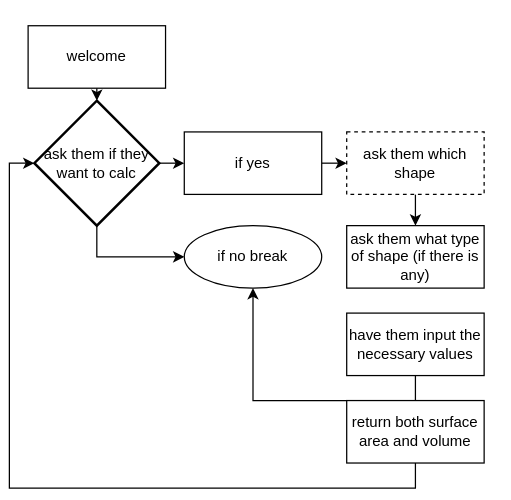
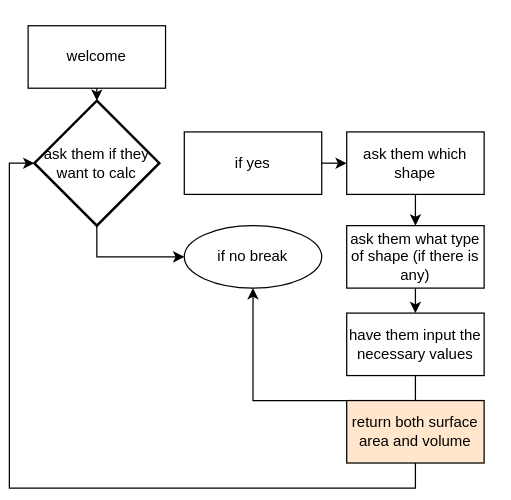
(167, 163) -> none
(416, 163) -> (416, 163)
none -> (416, 296)
(416, 432) -> (416, 432)
